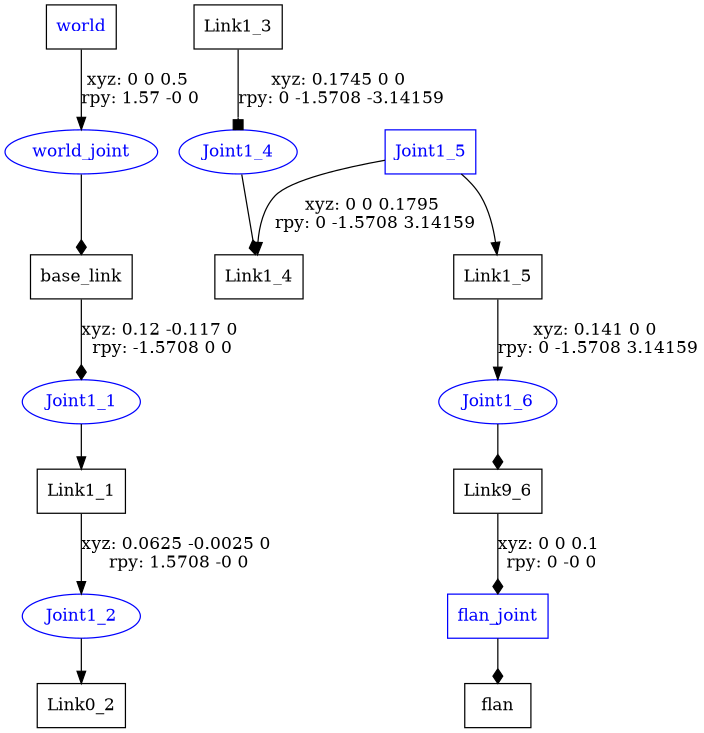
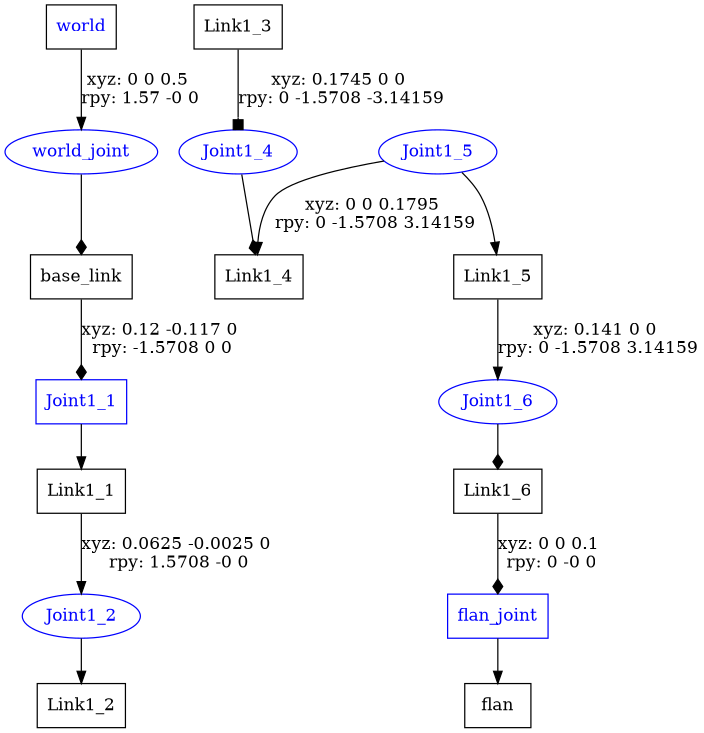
(430, 152) -> (438, 152)
(81, 402) -> (81, 402)
(498, 491) -> (498, 491)
(498, 654) -> (498, 655)
(81, 706) -> (81, 706)
